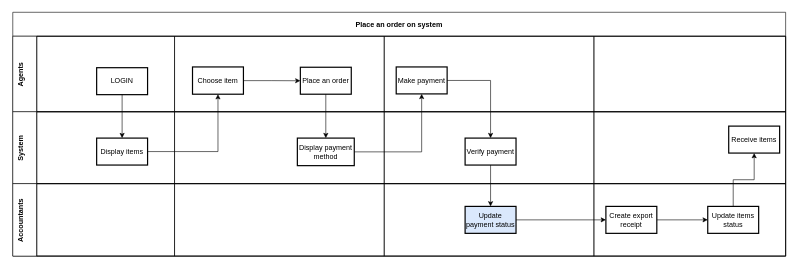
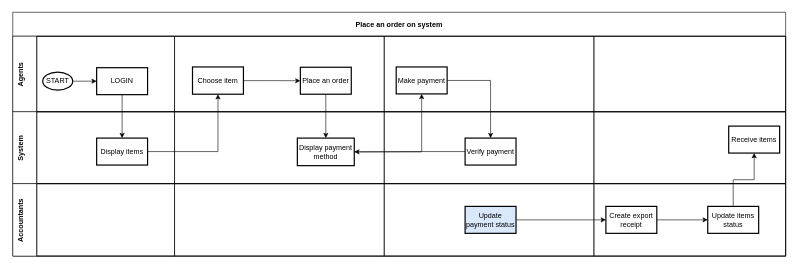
none -> (57, 81)
none -> (73, 81)
(491, 185) -> (444, 152)
